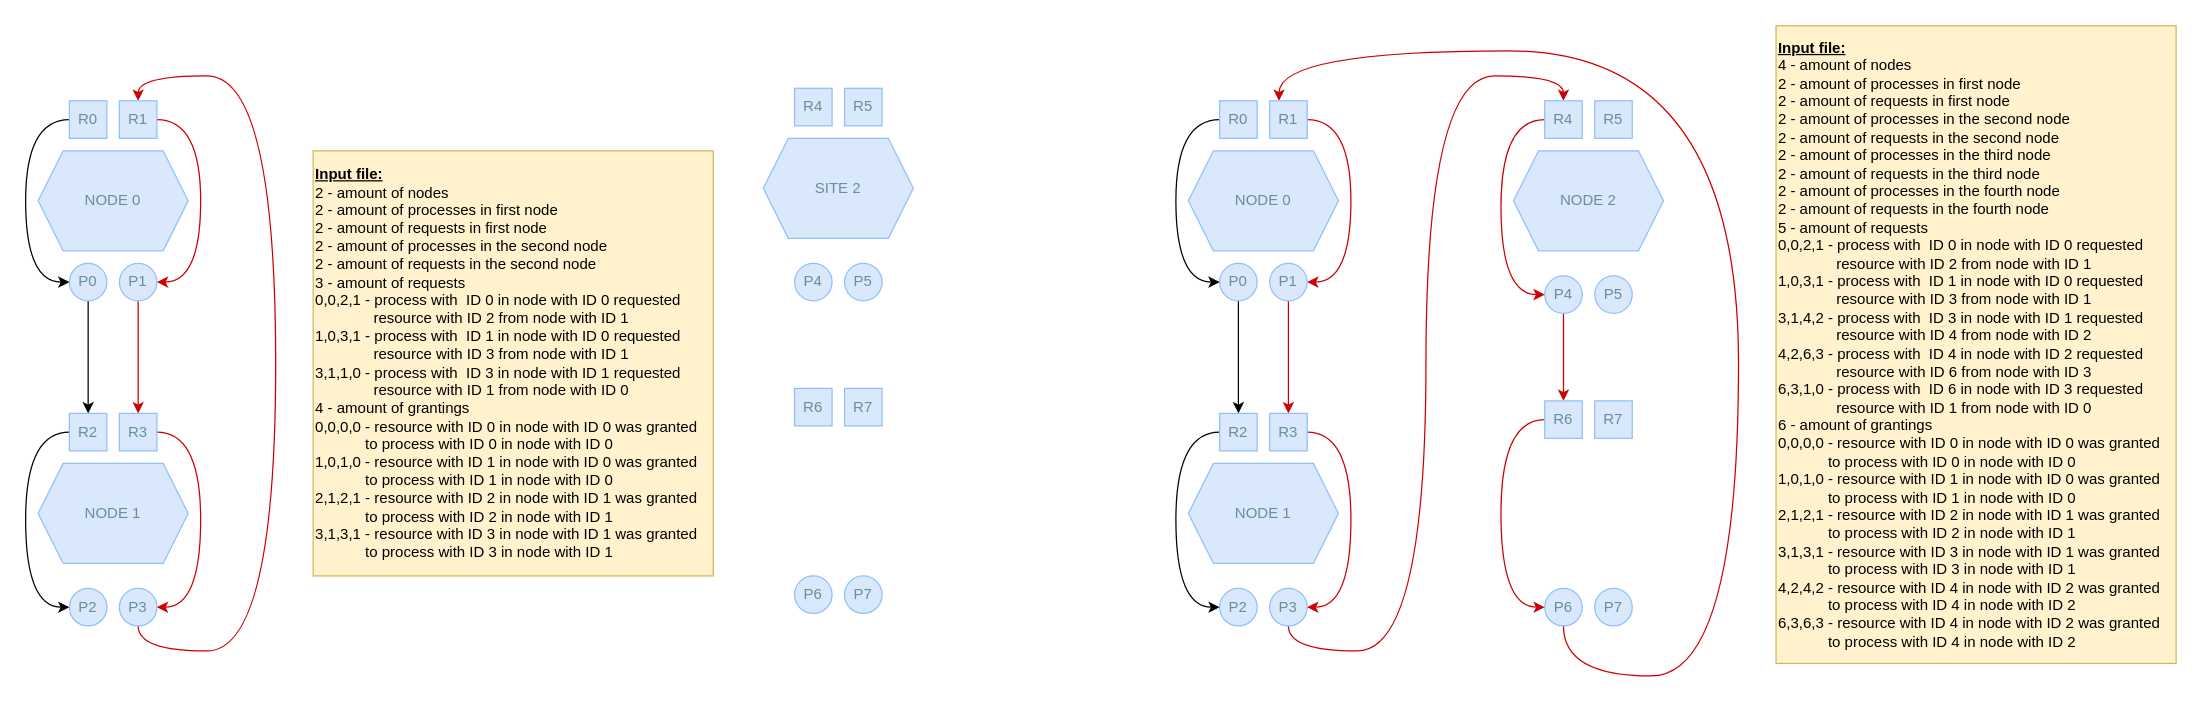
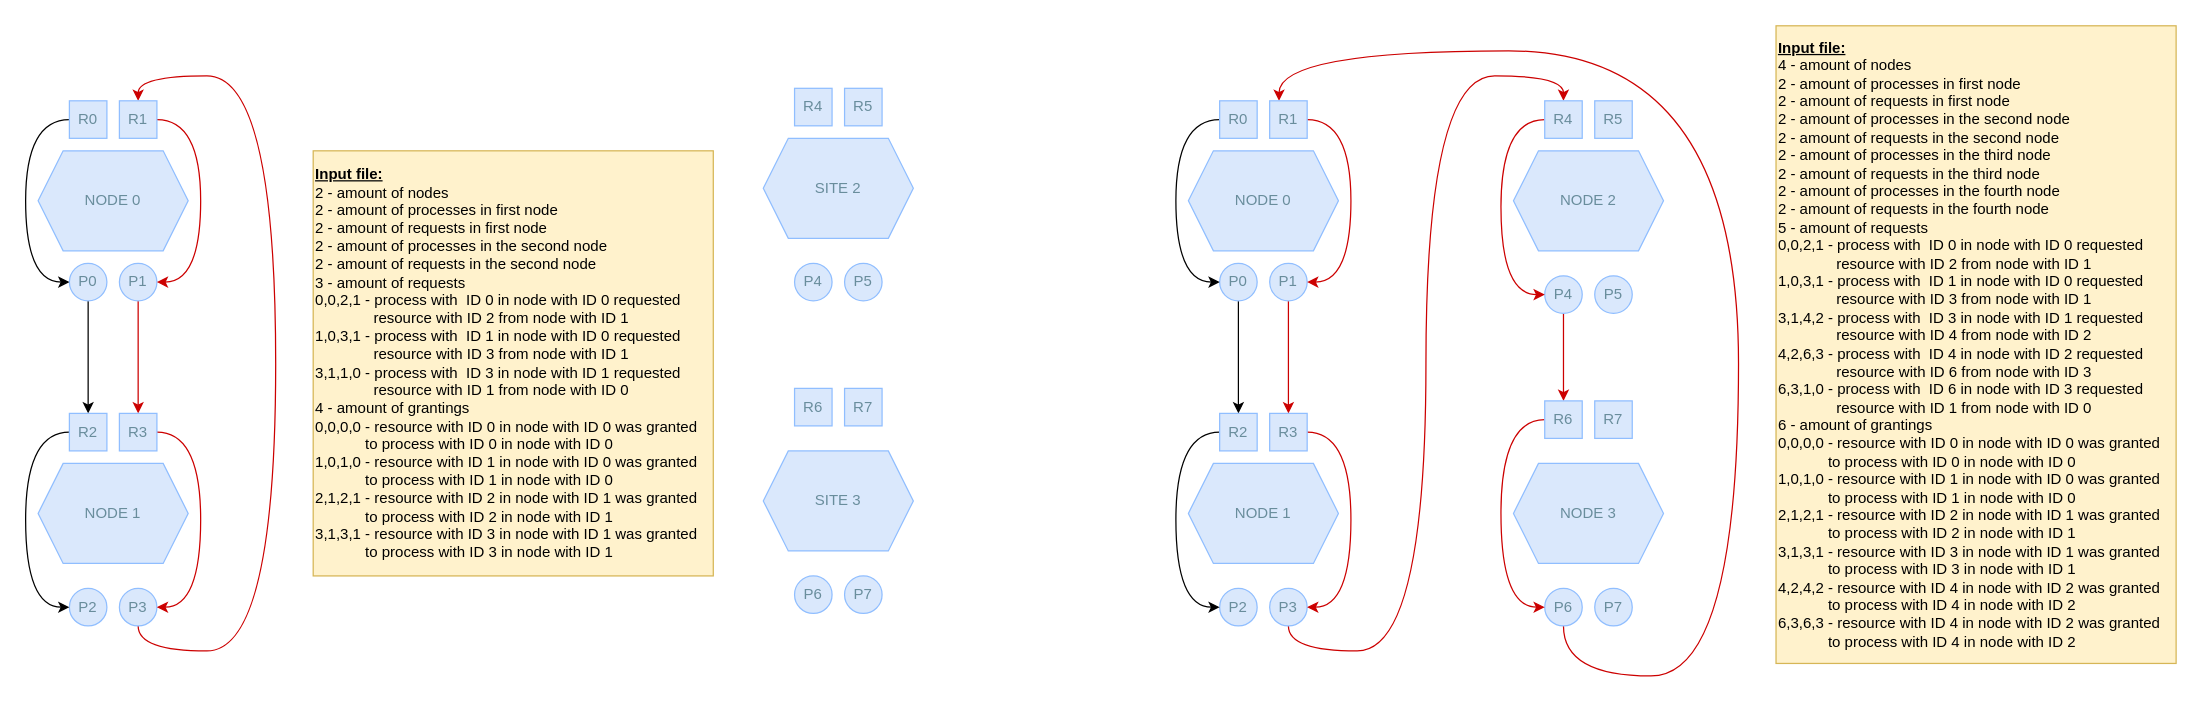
none -> (838, 501)
none -> (1588, 513)
